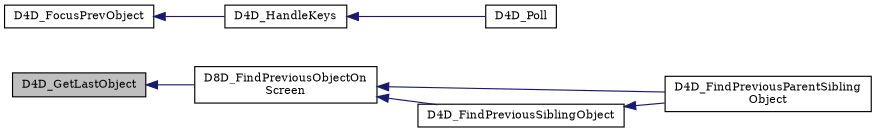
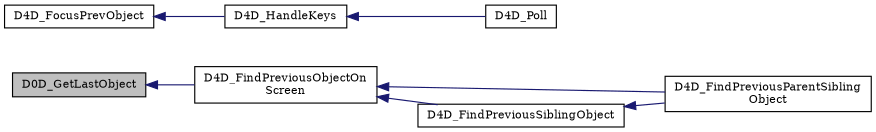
(79, 85) -> (79, 85)
(286, 85) -> (286, 85)
